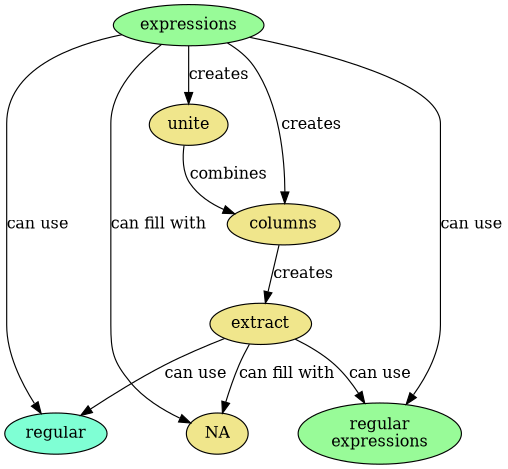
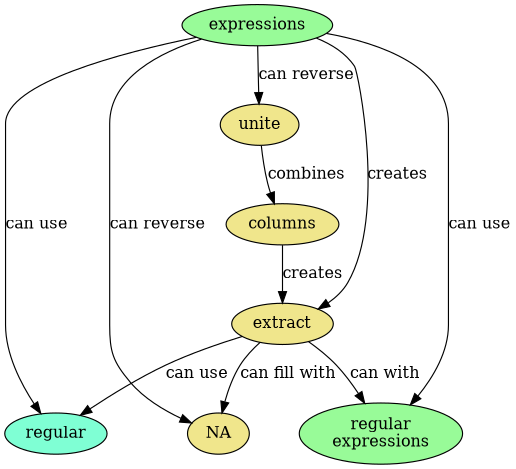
(219, 75) -> (307, 75)
(274, 110) -> (368, 166)
(159, 224) -> (158, 224)
(380, 374) -> (385, 374)
